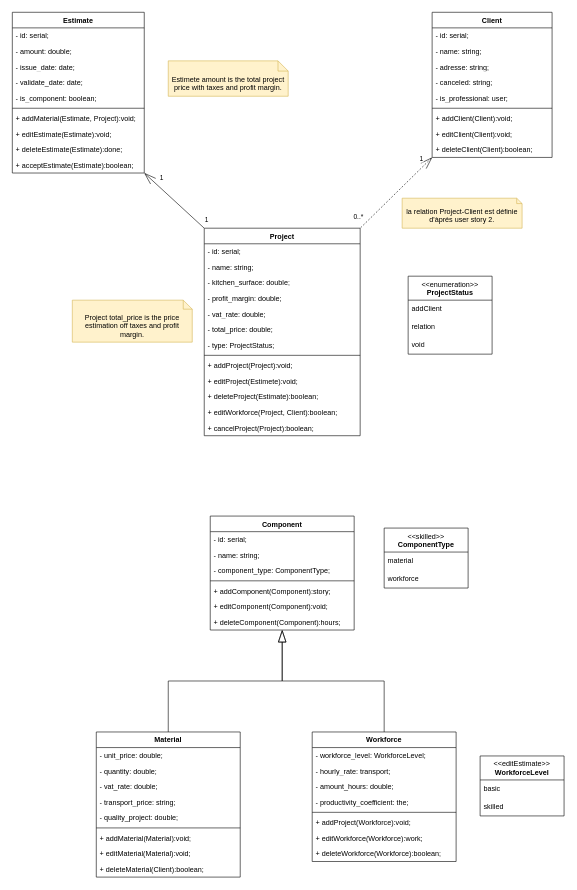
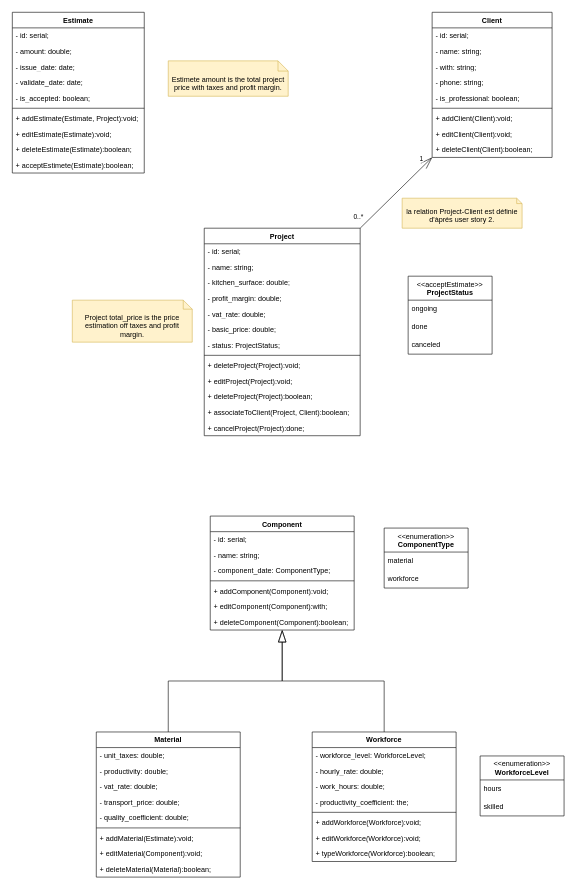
(468, 68) -> (461, 68)
(469, 83) -> (463, 83)
(59, 99) -> (57, 99)
(478, 99) -> (483, 99)
(79, 124) -> (79, 124)
(75, 150) -> (79, 155)
(79, 170) -> (79, 170)
(395, 194) -> (395, 194)
(175, 201) -> none
(450, 289) -> (450, 289)
(428, 309) -> (425, 309)
(426, 327) -> (420, 327)
(246, 330) -> (246, 330)
(419, 345) -> (427, 345)
(249, 346) -> (253, 346)
(259, 366) -> (264, 366)
(261, 382) -> (260, 382)
(271, 398) -> (270, 398)
(282, 413) -> (283, 418)
(270, 429) -> (265, 429)
(426, 541) -> (426, 541)
(275, 572) -> (275, 572)
(276, 592) -> (273, 592)
(274, 608) -> (274, 608)
(281, 623) -> (283, 628)
(136, 756) -> (137, 756)
(522, 769) -> (522, 769)
(133, 772) -> (140, 772)
(362, 772) -> (355, 772)
(358, 788) -> (354, 788)
(493, 789) -> (494, 789)
(147, 803) -> (147, 803)
(146, 819) -> (152, 819)
(371, 824) -> (375, 824)
(151, 839) -> (152, 839)
(377, 839) -> (376, 839)
(152, 855) -> (156, 855)
(385, 859) -> (383, 855)
(158, 870) -> (162, 870)
